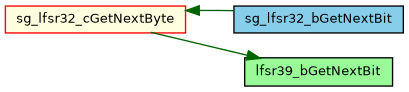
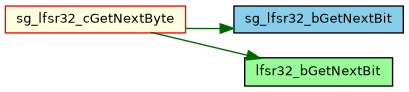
(217, 10) -> (203, 29)
(319, 72) -> (319, 72)
